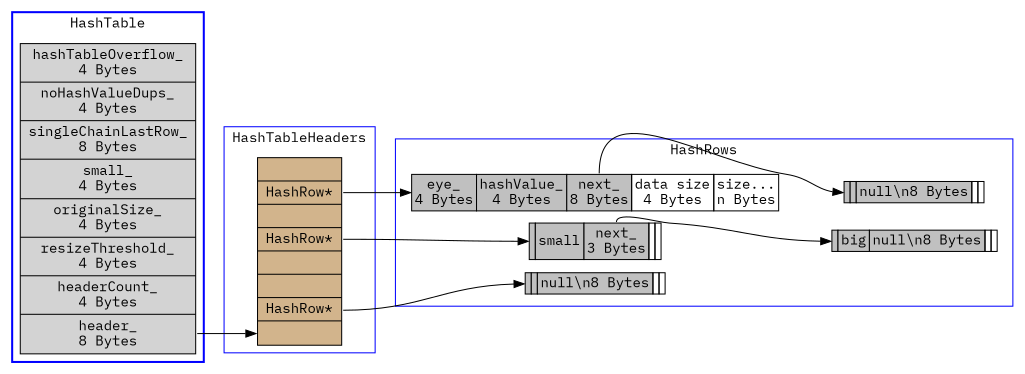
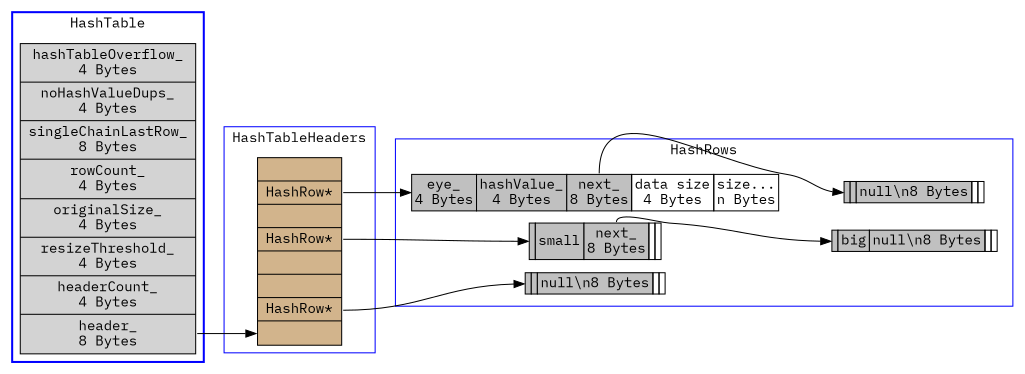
(108, 171) -> (108, 171)
(616, 248) -> (616, 248)
